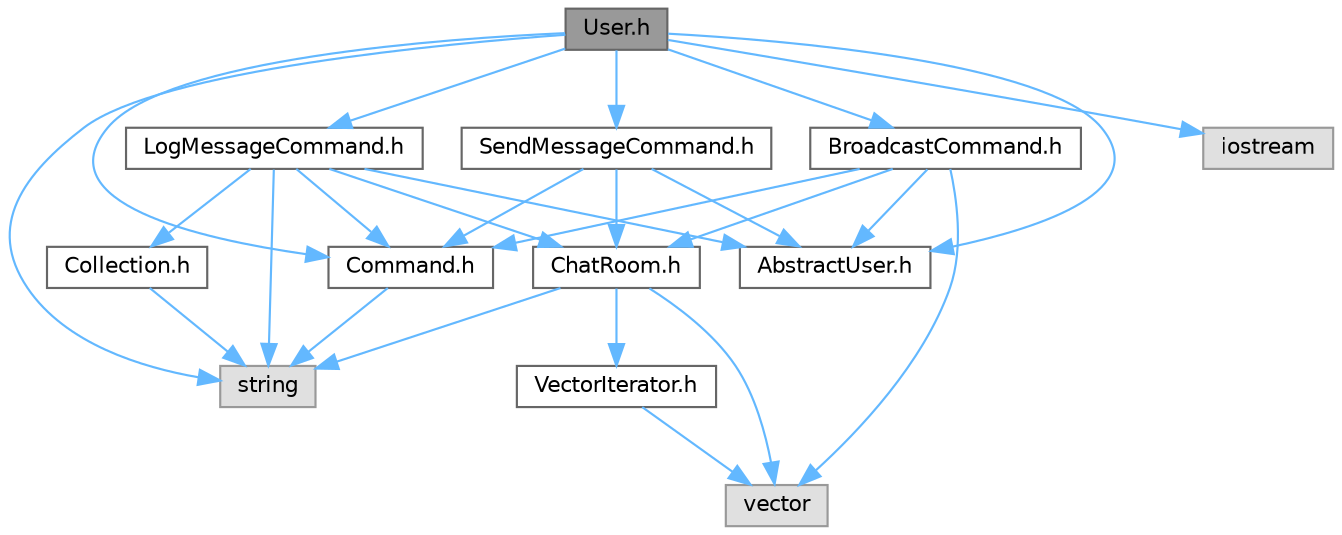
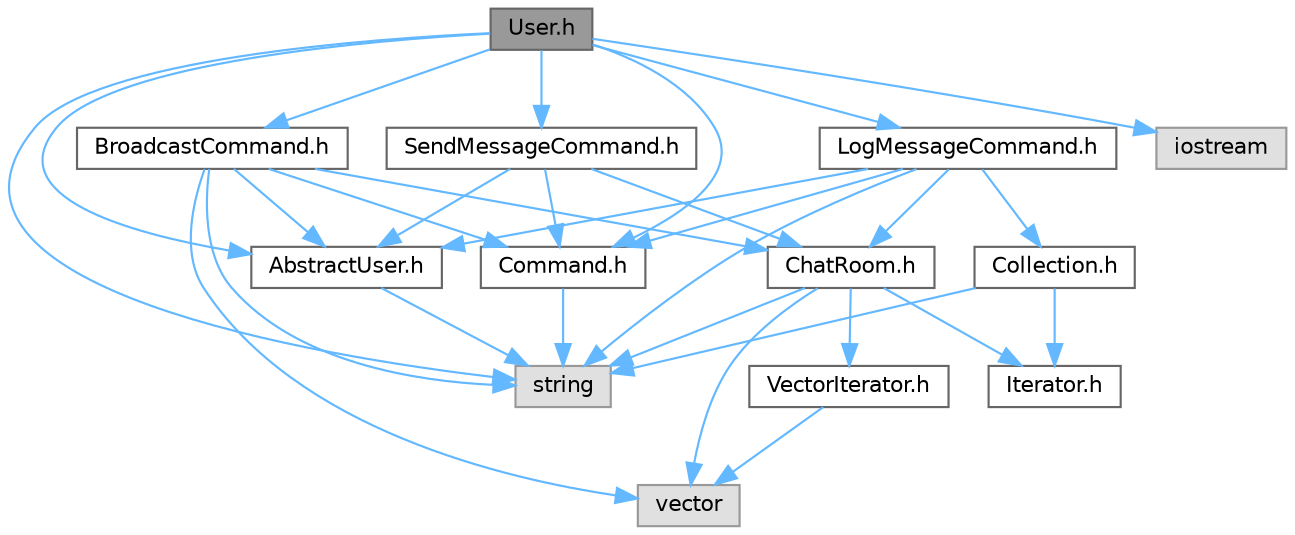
none -> (445, 322)
none -> (278, 326)
none -> (1055, 387)
